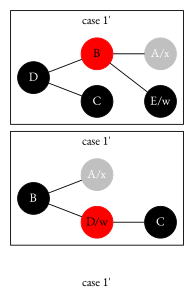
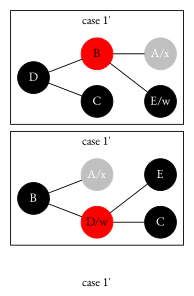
none -> (161, 175)
